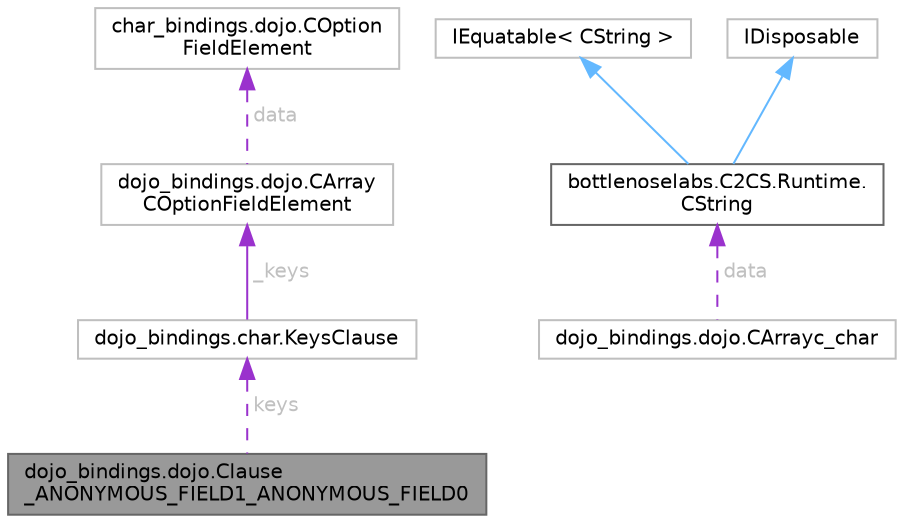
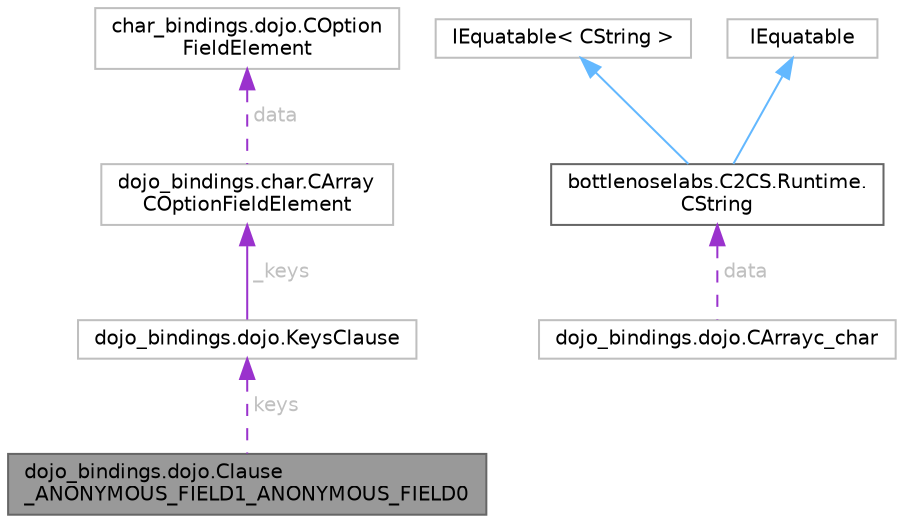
(802, 39) -> (802, 39)
(247, 195) -> (247, 195)
(247, 339) -> (247, 339)
